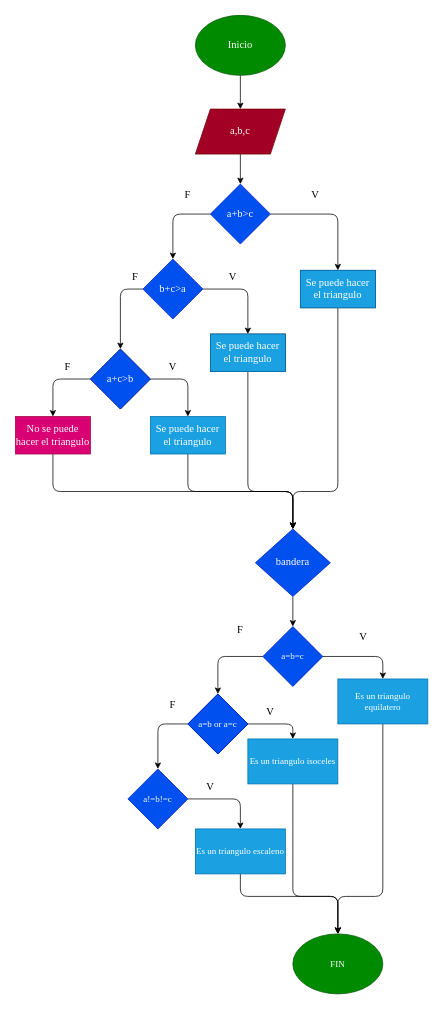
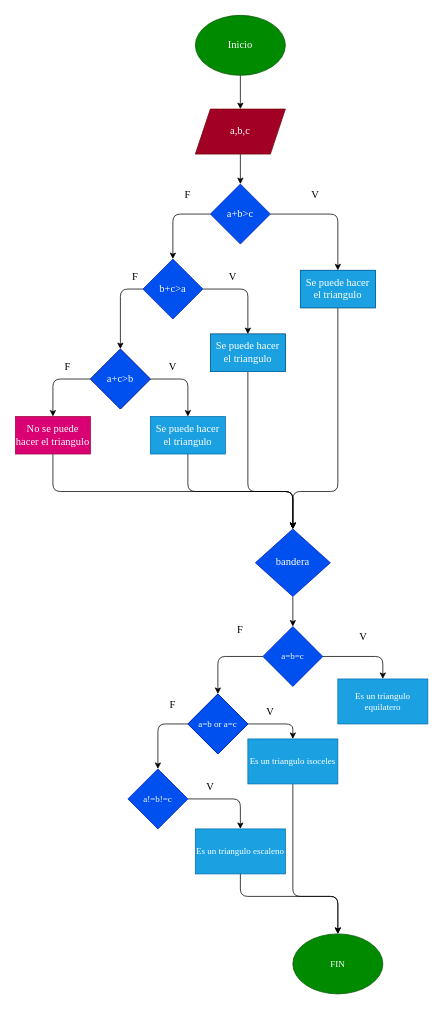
(383, 830) -> none
